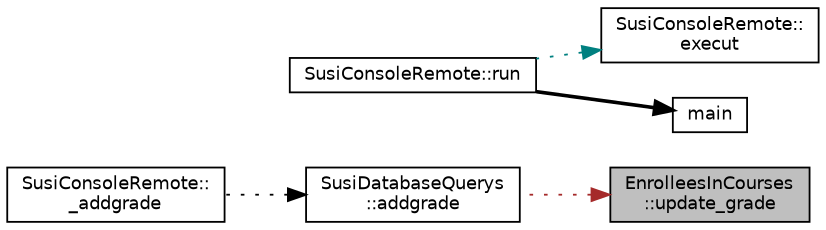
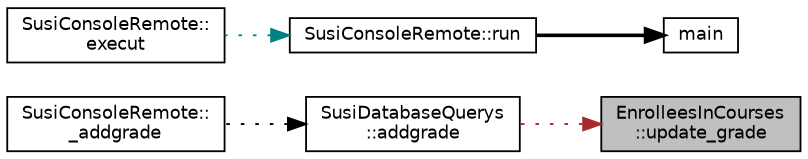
(559, 56) -> (248, 35)
